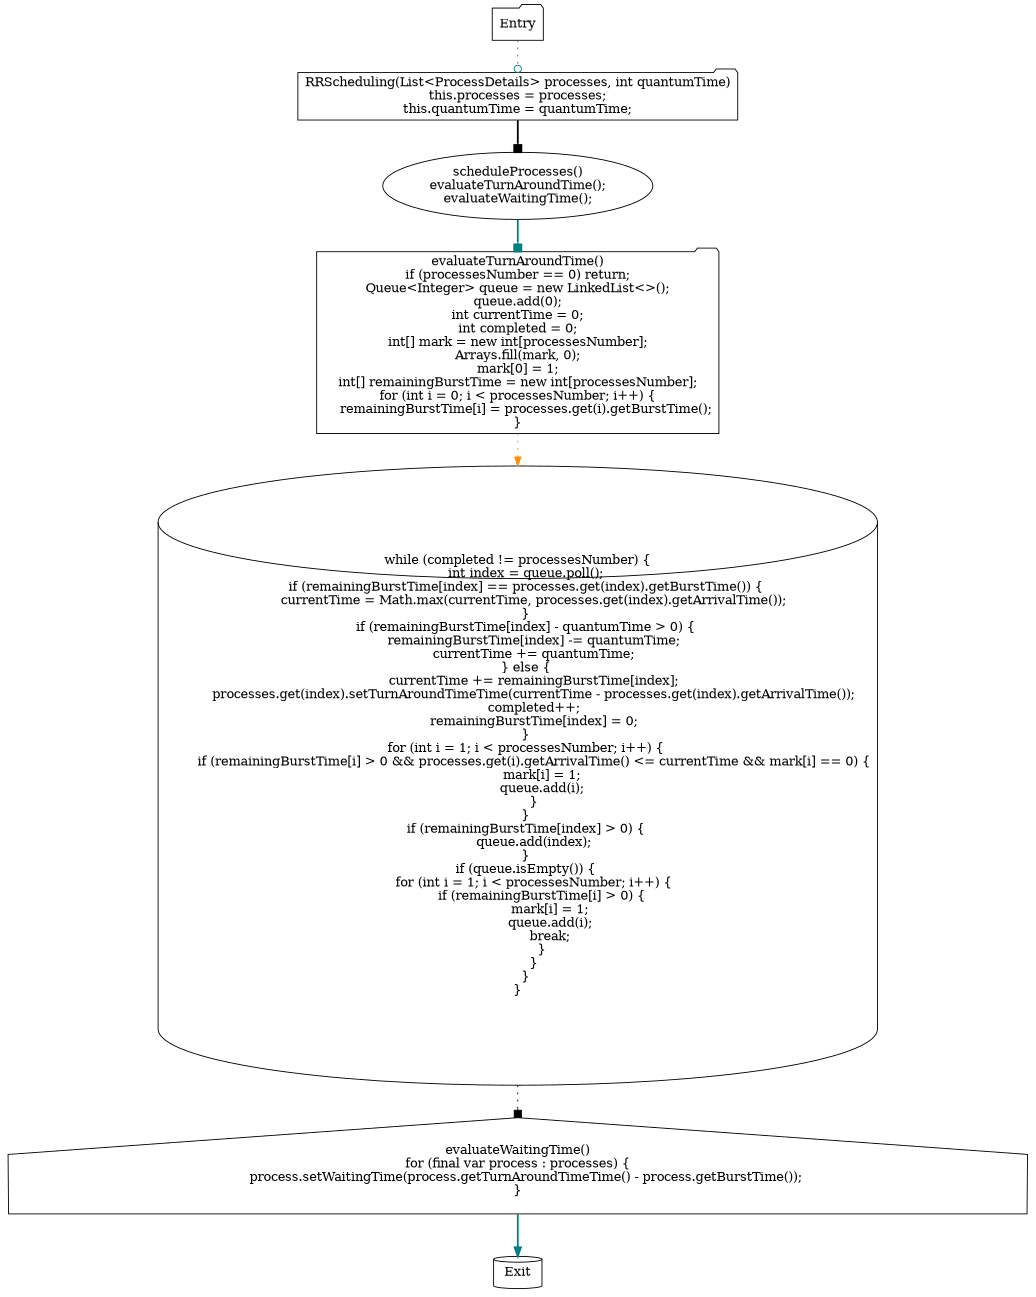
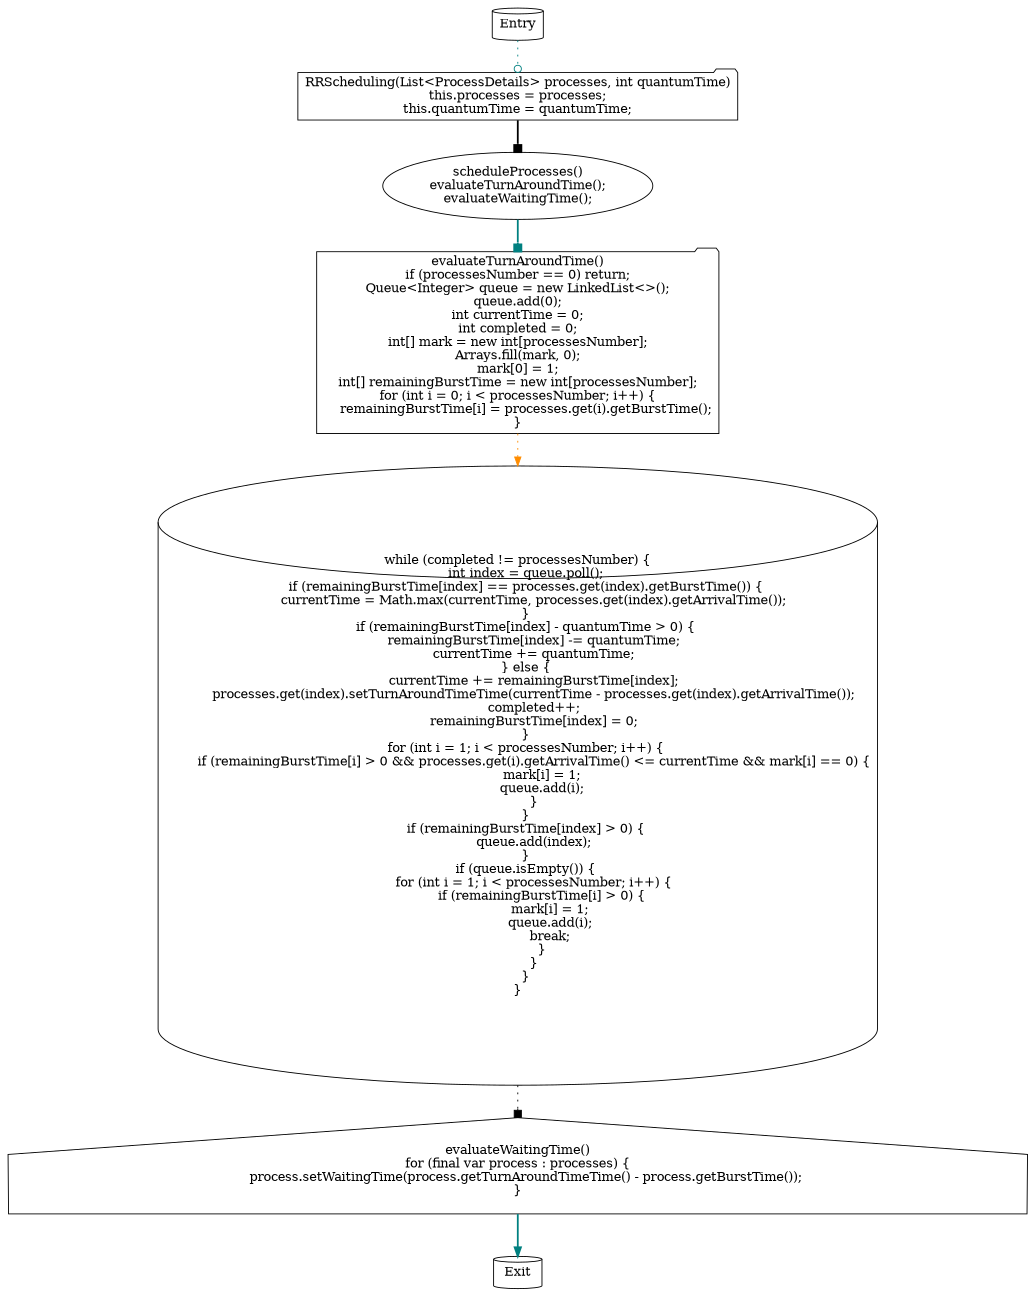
(518, 24) -> (518, 24)
